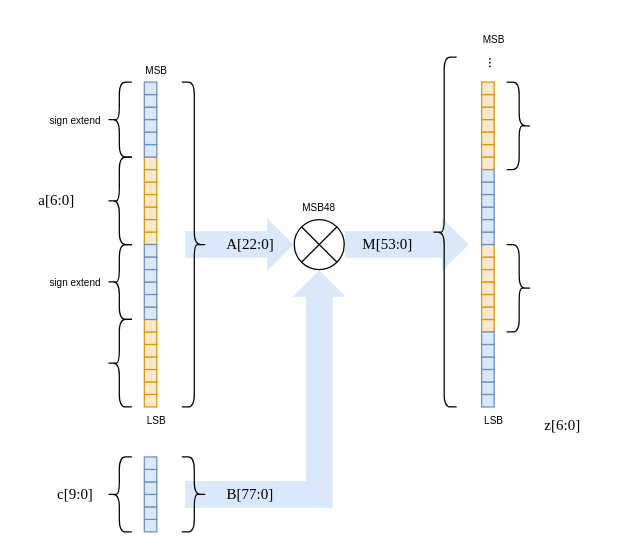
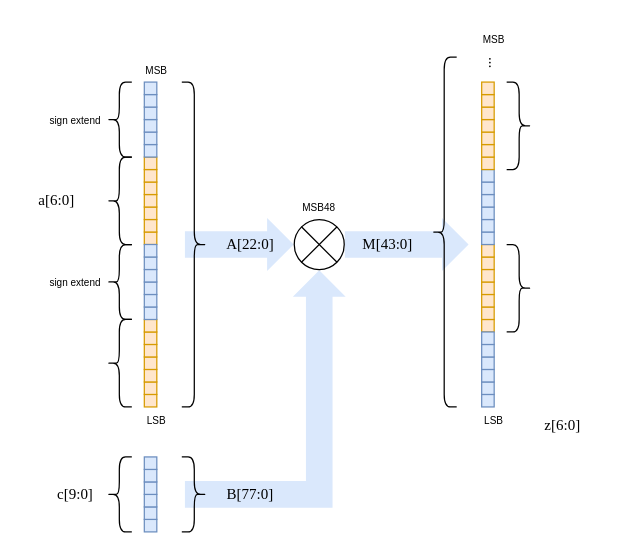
(388, 244) -> (388, 244)
